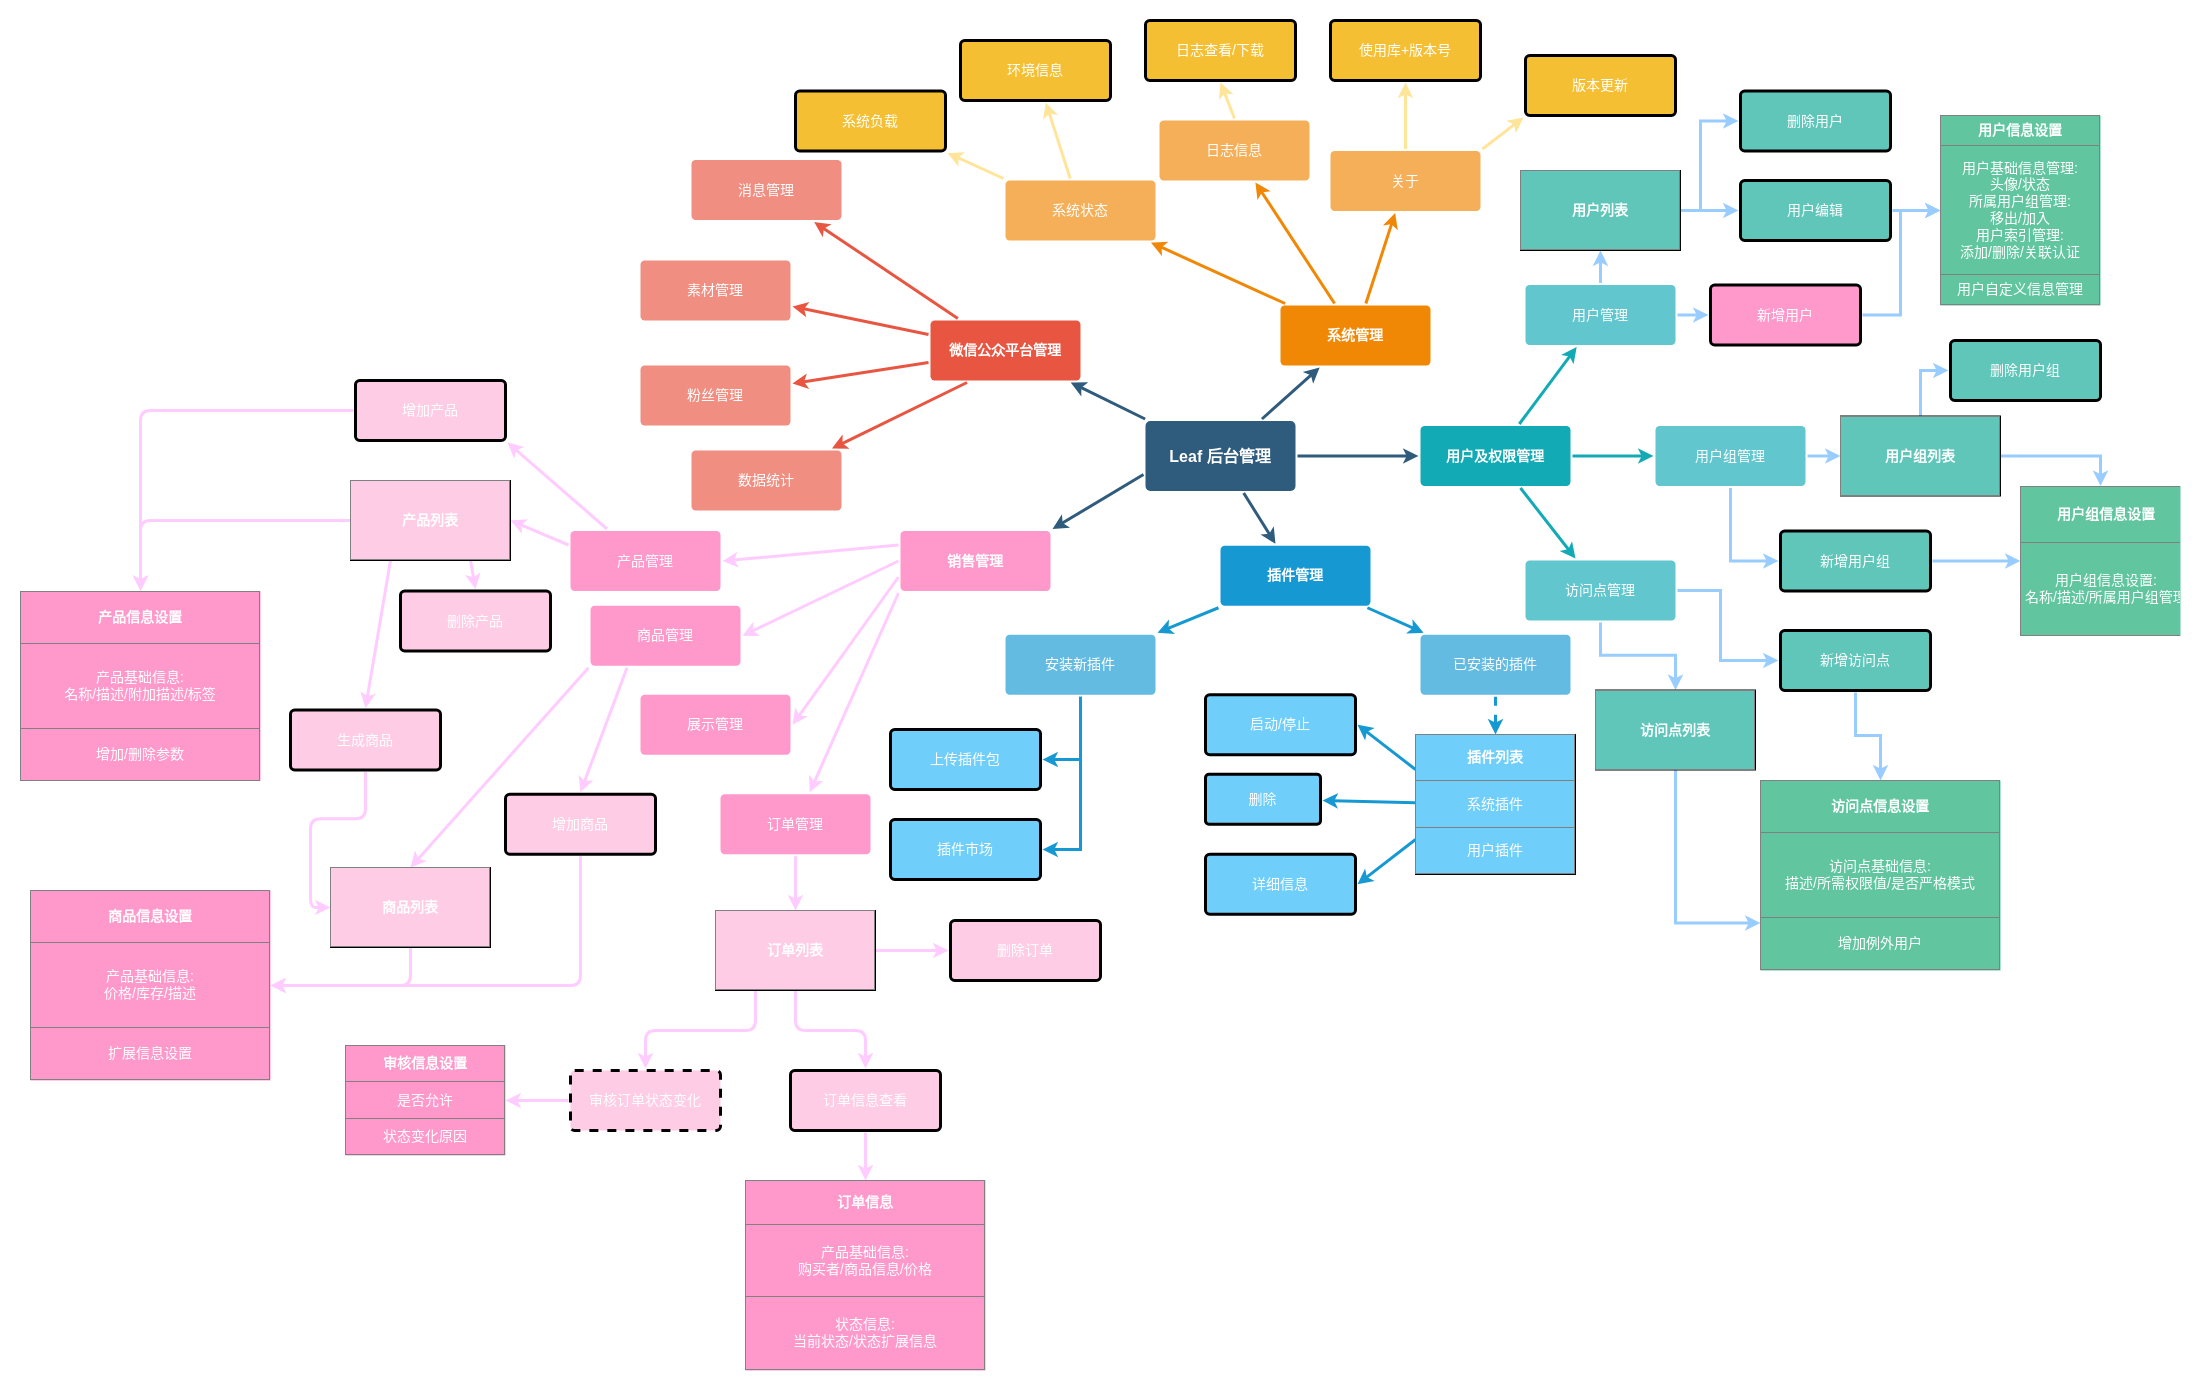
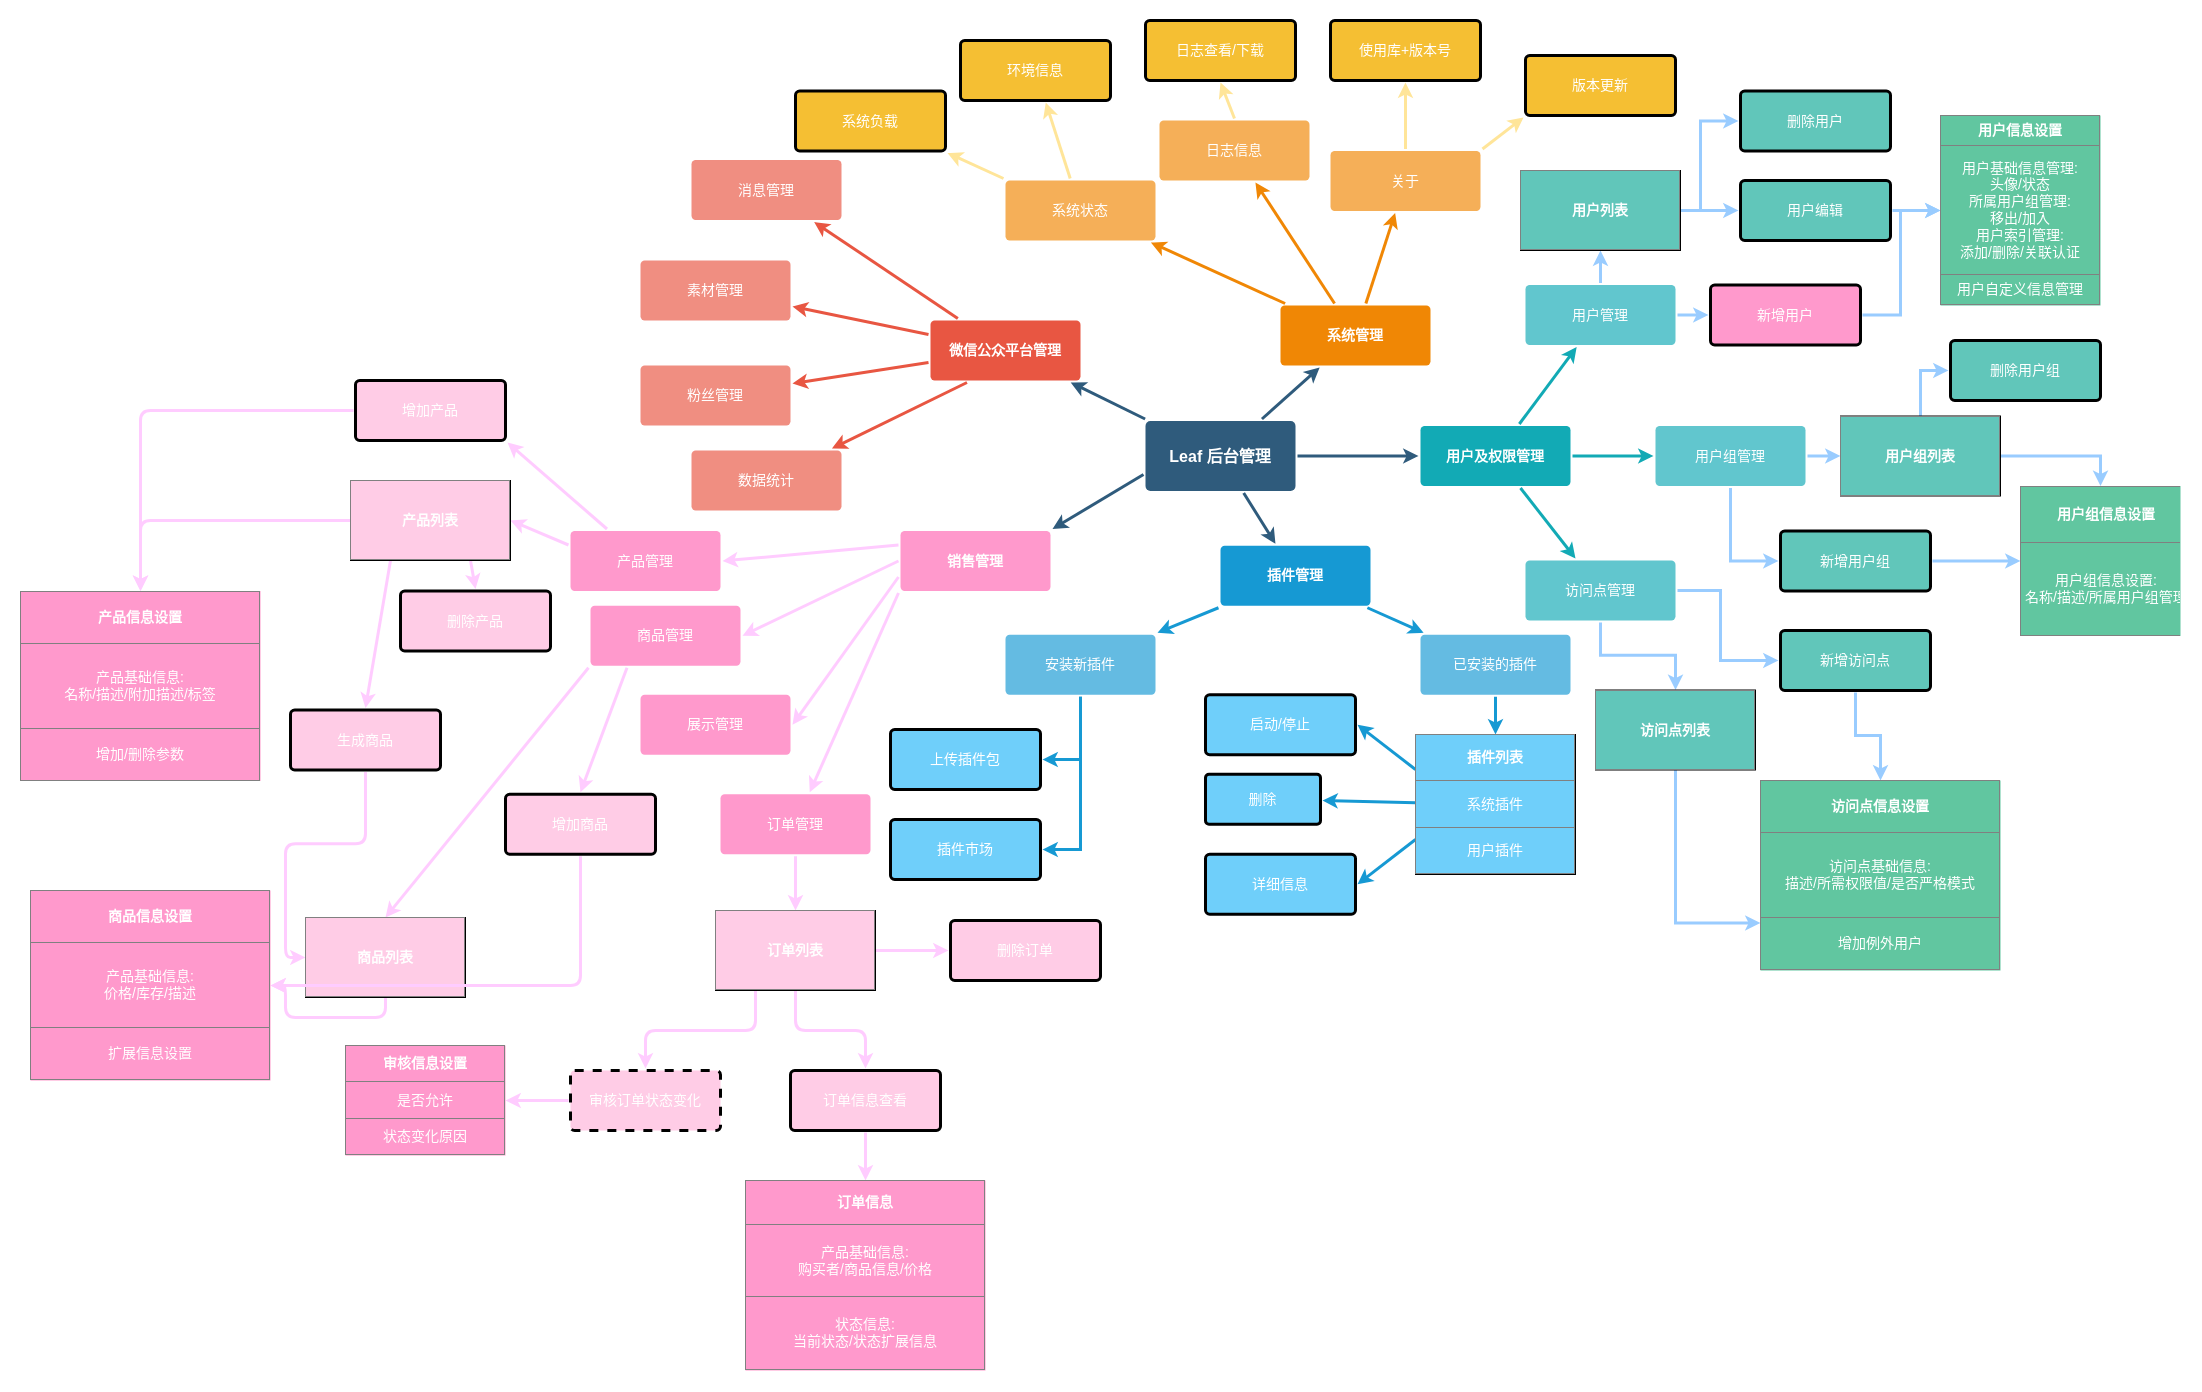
(1496, 710) -> (1496, 710)
(411, 908) -> (386, 958)
